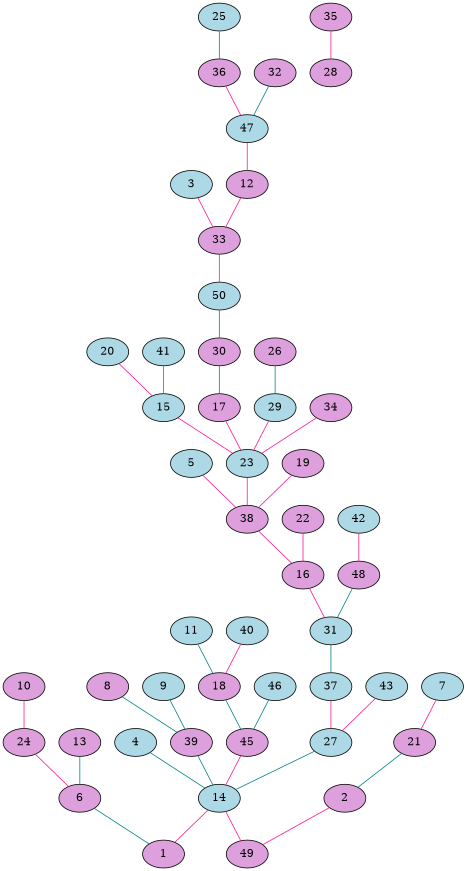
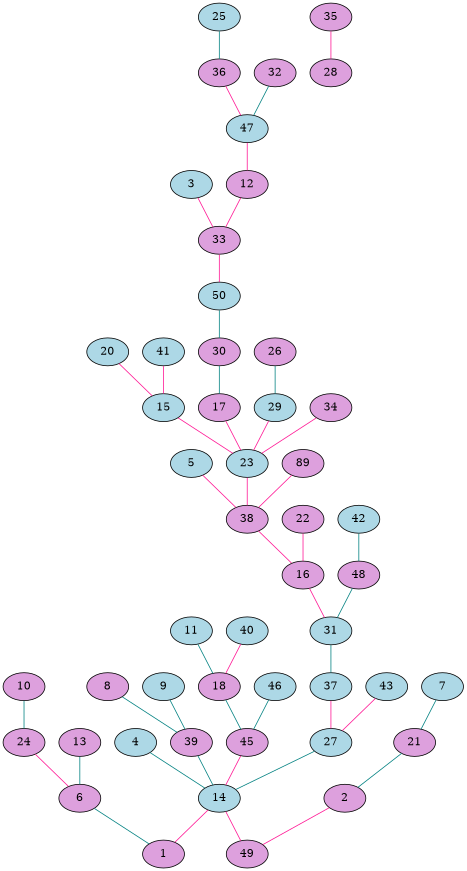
(303, 463) -> (303, 463)
(359, 547) -> (359, 547)
(24, 715) -> (24, 715)
(429, 715) -> (429, 715)
